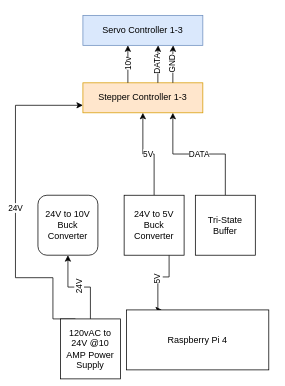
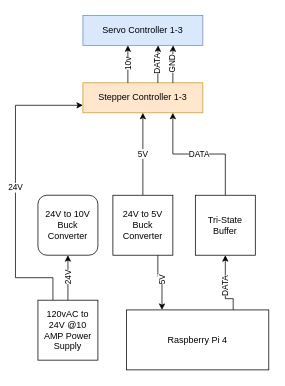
(154, 225) -> (143, 225)
none -> (225, 289)
(90, 349) -> (68, 330)
